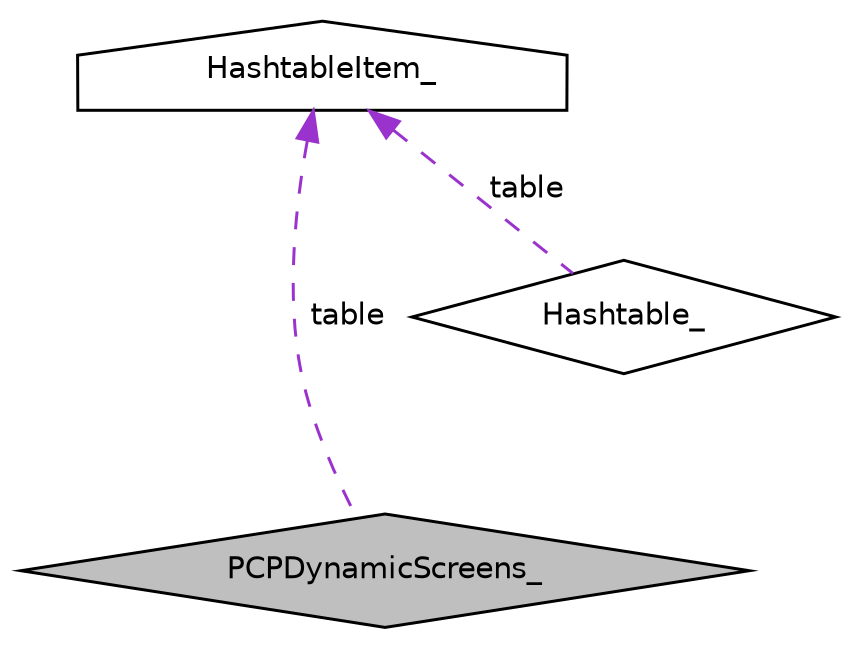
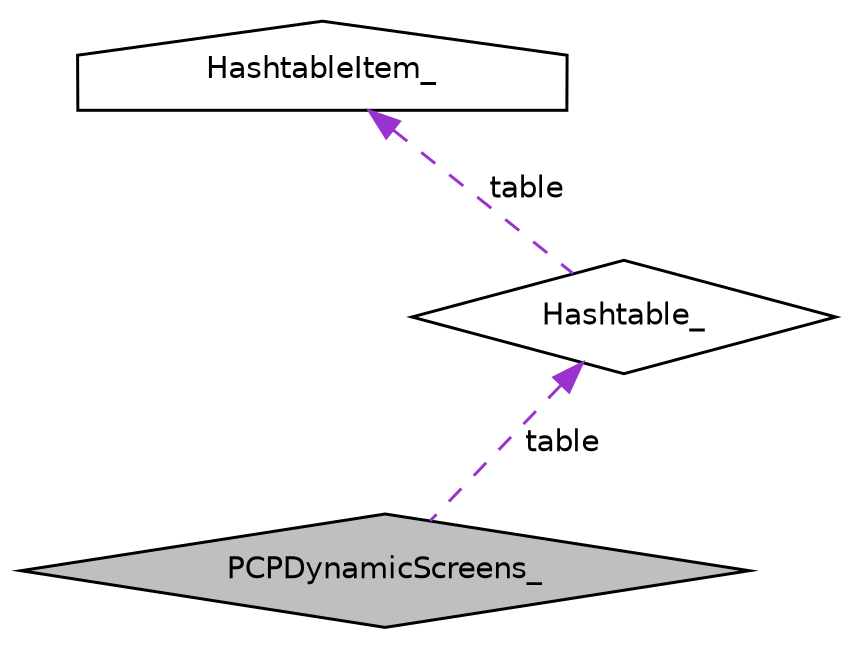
(296, 334) -> (495, 453)
